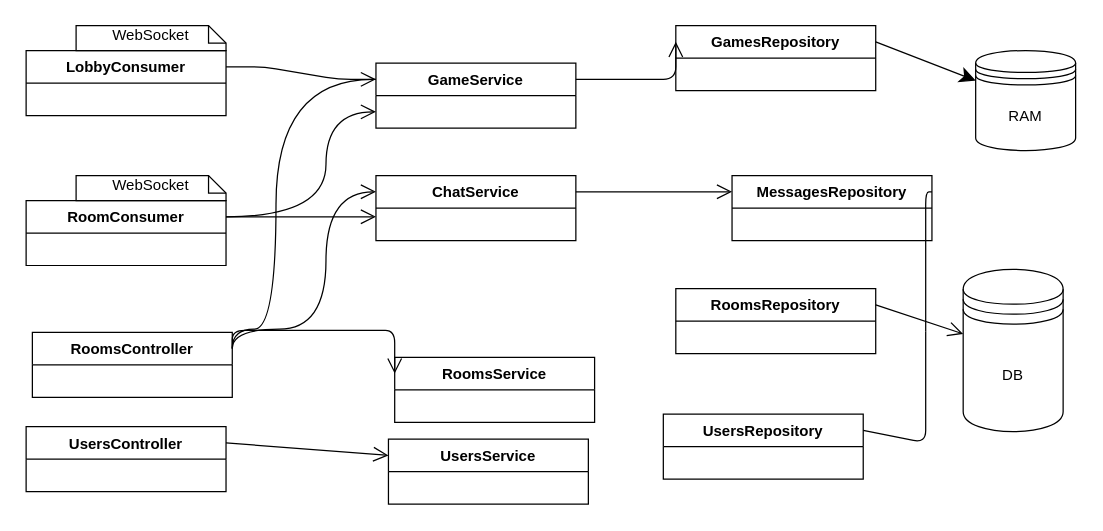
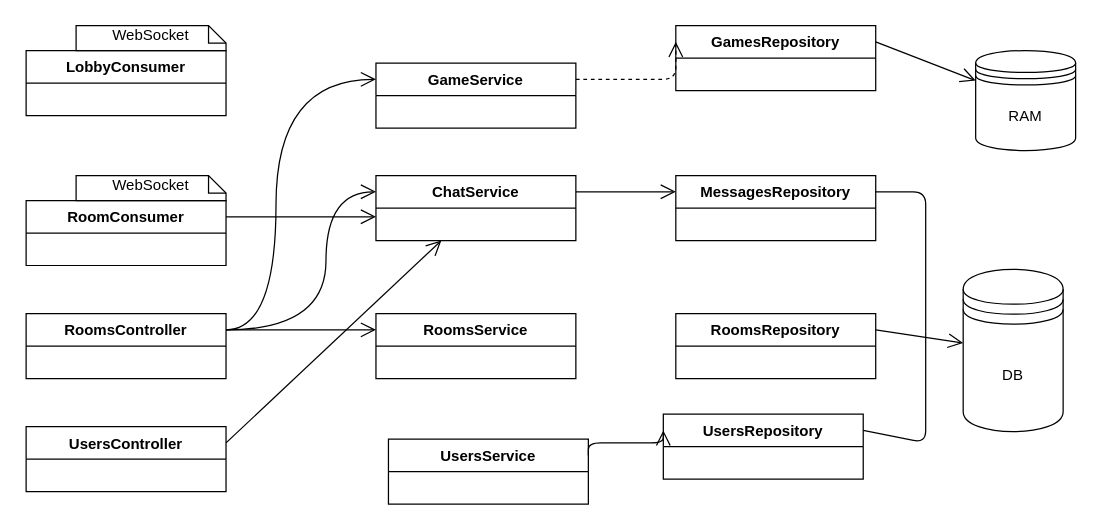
(290, 71) -> none
(963, 76) -> (966, 77)
(626, 79) -> (626, 79)
(325, 168) -> none
(832, 208) -> (776, 208)
(776, 321) -> (776, 346)
(132, 365) -> (126, 346)
(494, 390) -> (476, 346)
none -> (626, 443)
(306, 449) -> (333, 342)
